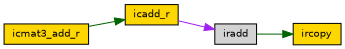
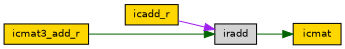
(102, 24) -> (147, 34)
(317, 34) -> (317, 34)
